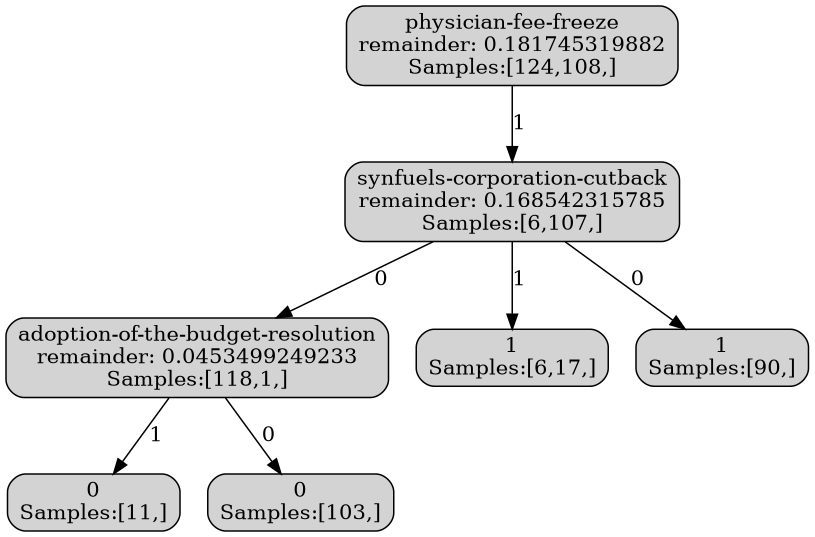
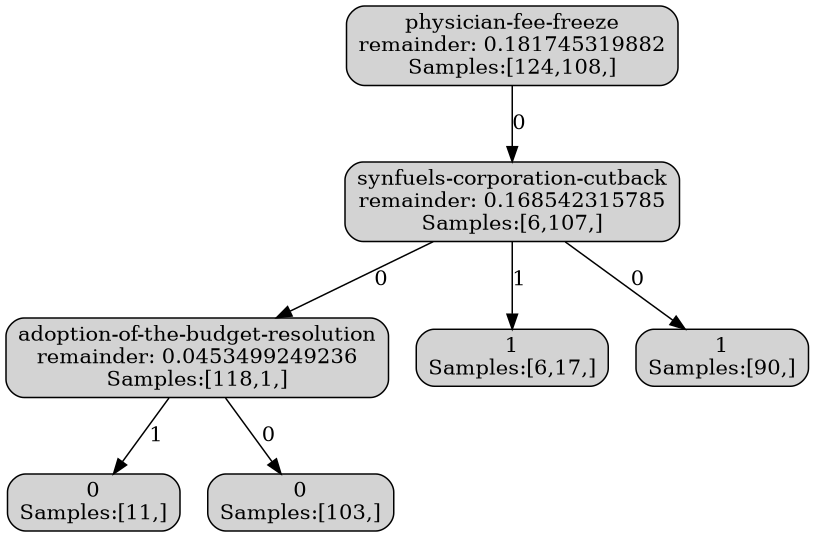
(520, 124) -> (520, 124)
(197, 357) -> (197, 357)
